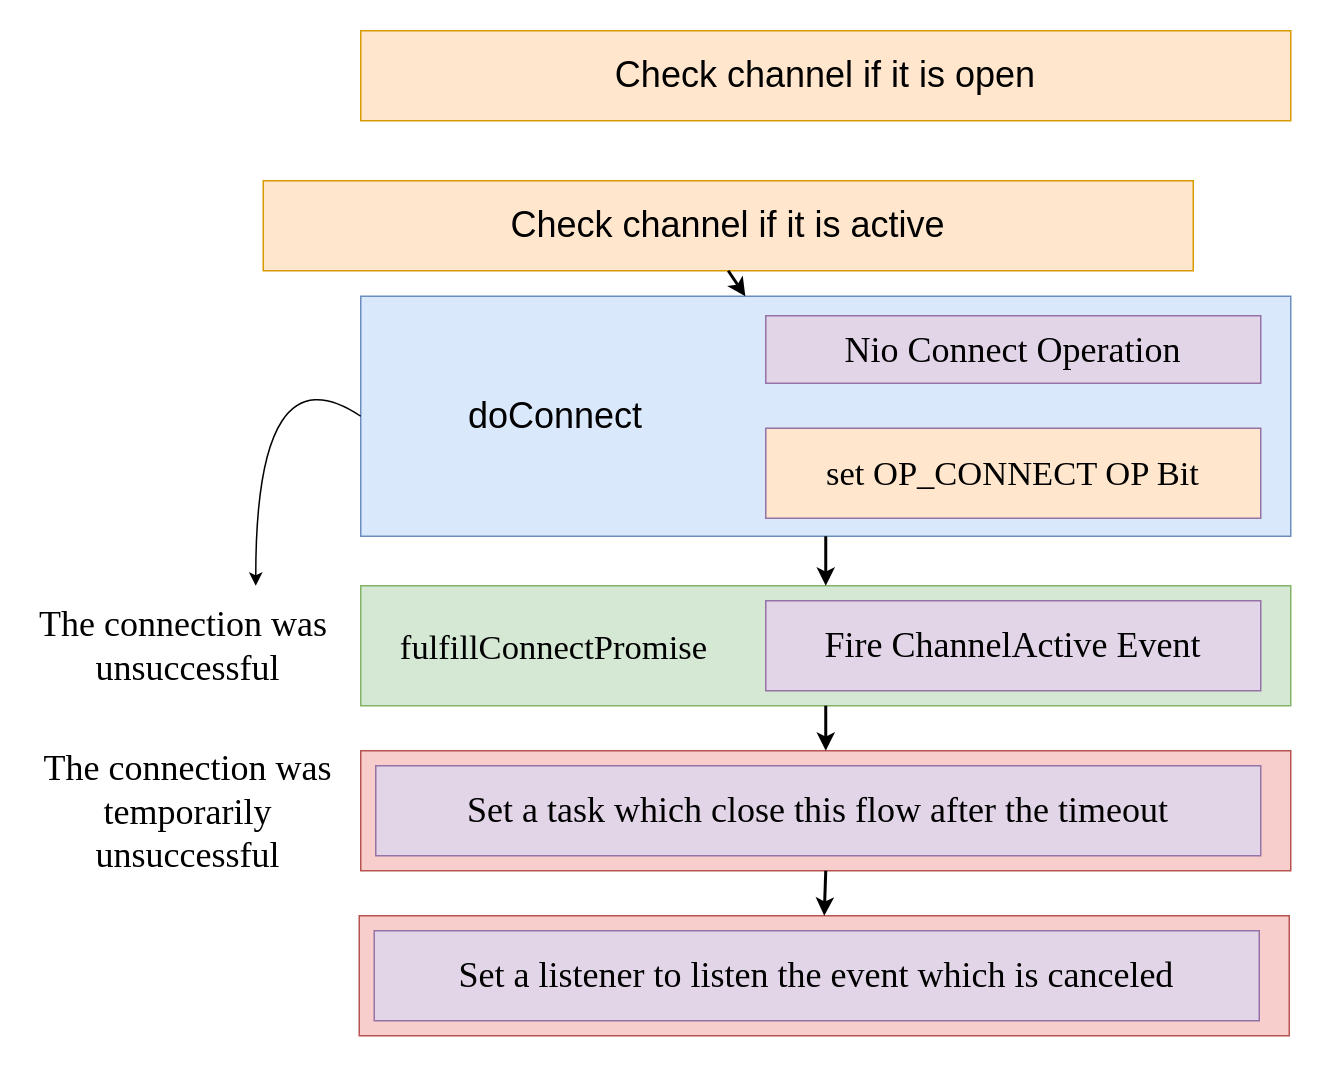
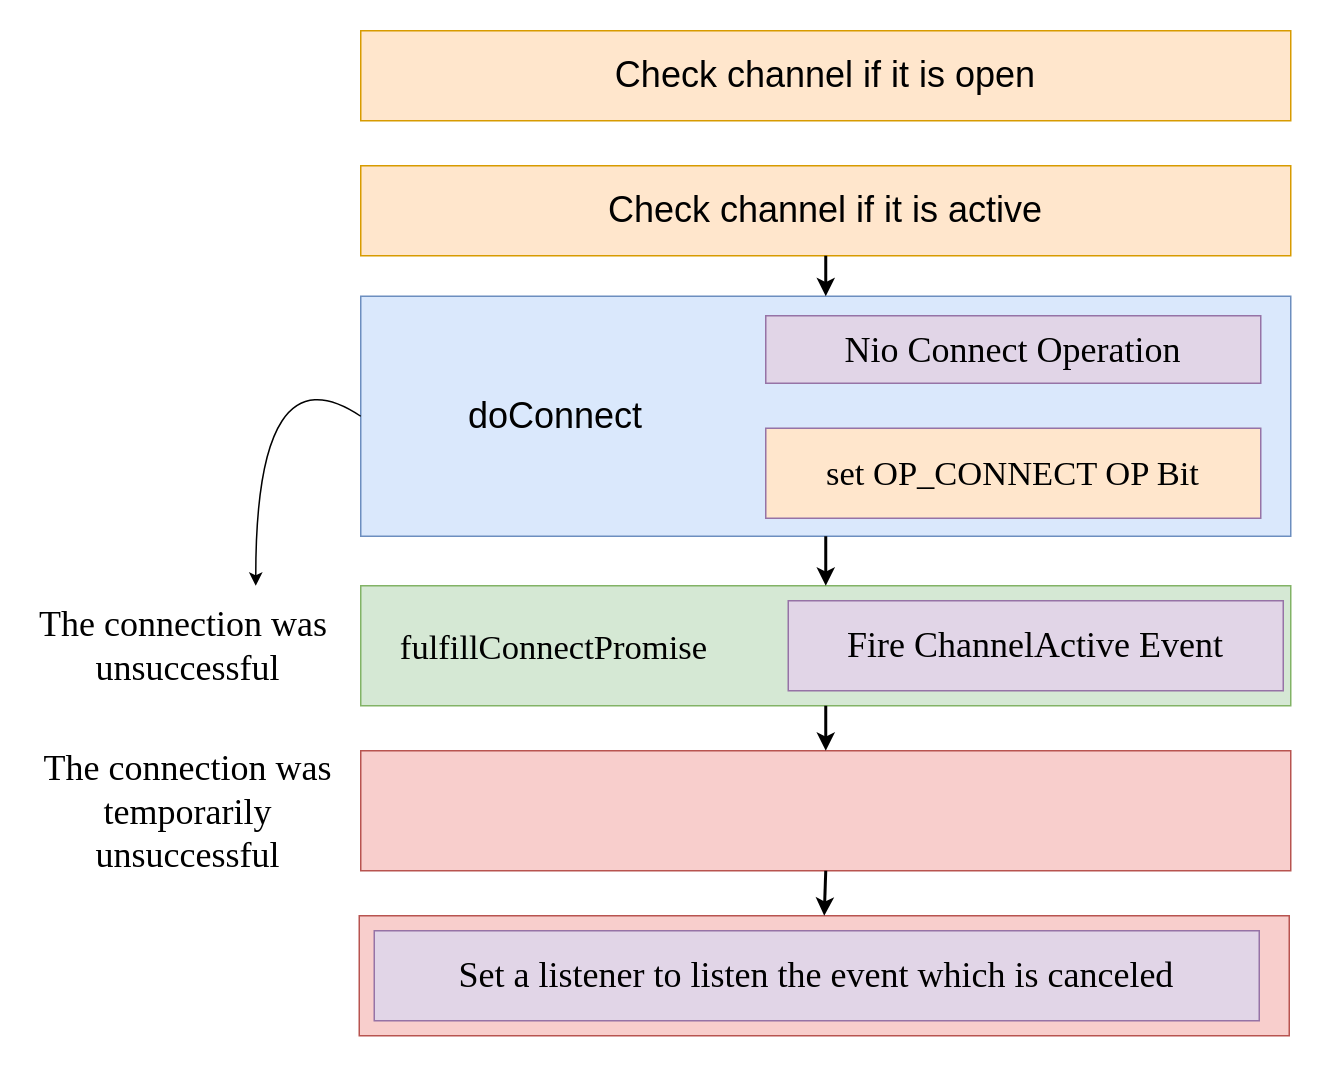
(728, 226) -> (826, 211)
(1013, 646) -> (1036, 646)
(818, 811) -> none
